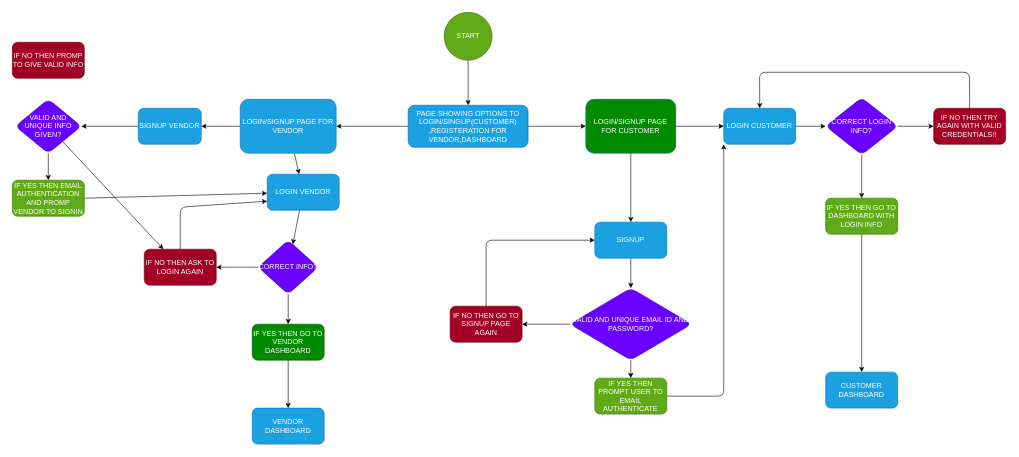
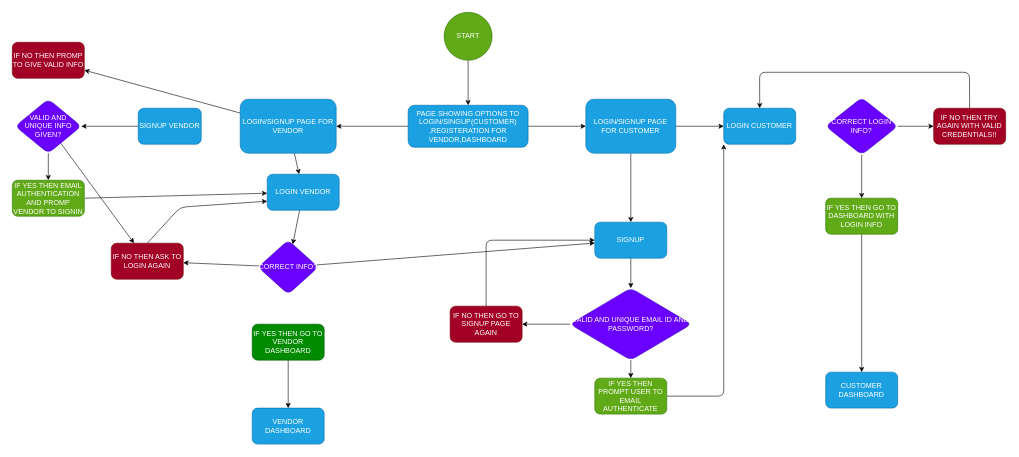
(206, 126) -> (165, 92)
(631, 126) -> (631, 126)
(820, 126) -> none
(180, 267) -> (147, 261)
(288, 318) -> (398, 259)
